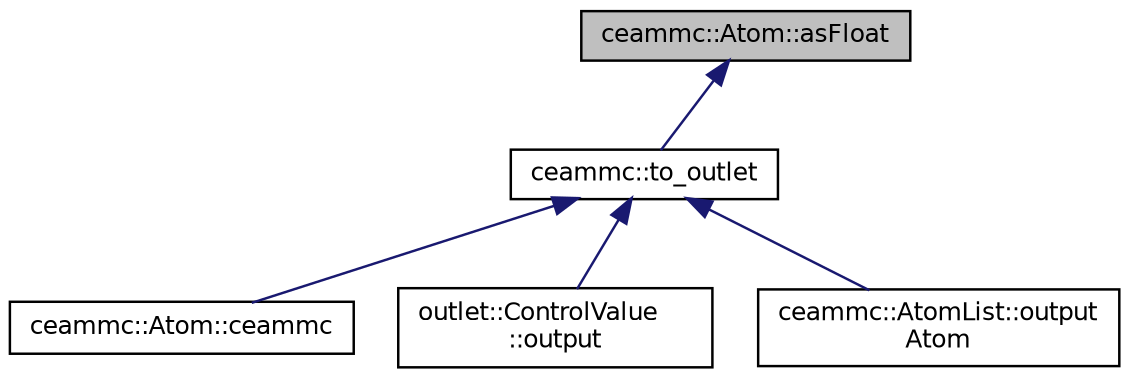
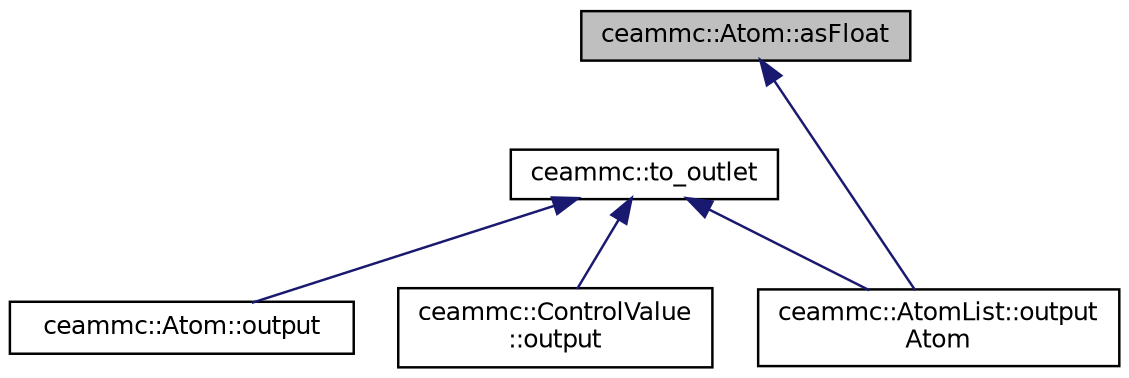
(687, 116) -> (845, 186)
(182, 328) -> (182, 328)
(555, 328) -> (555, 328)
